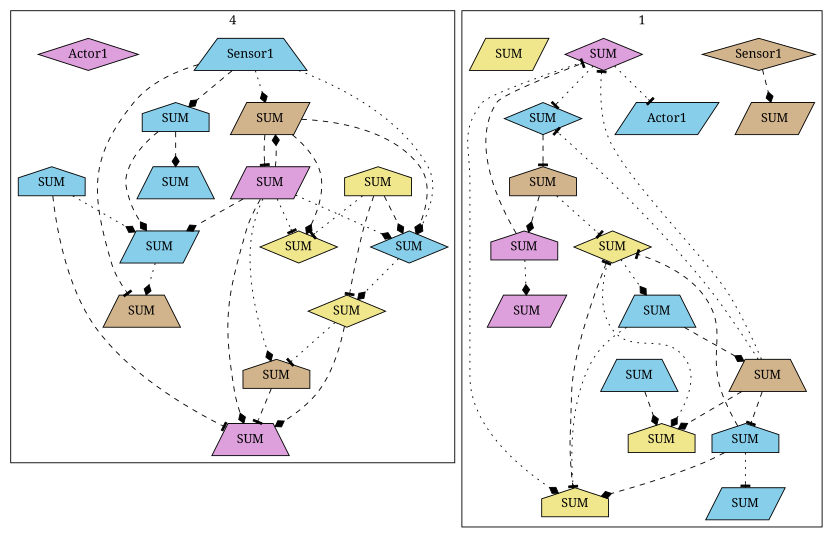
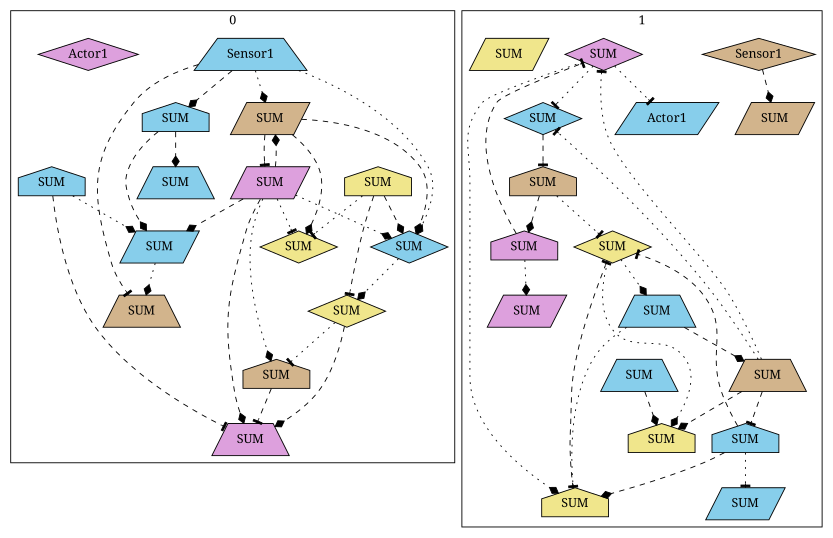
(233, 21) -> (233, 21)
